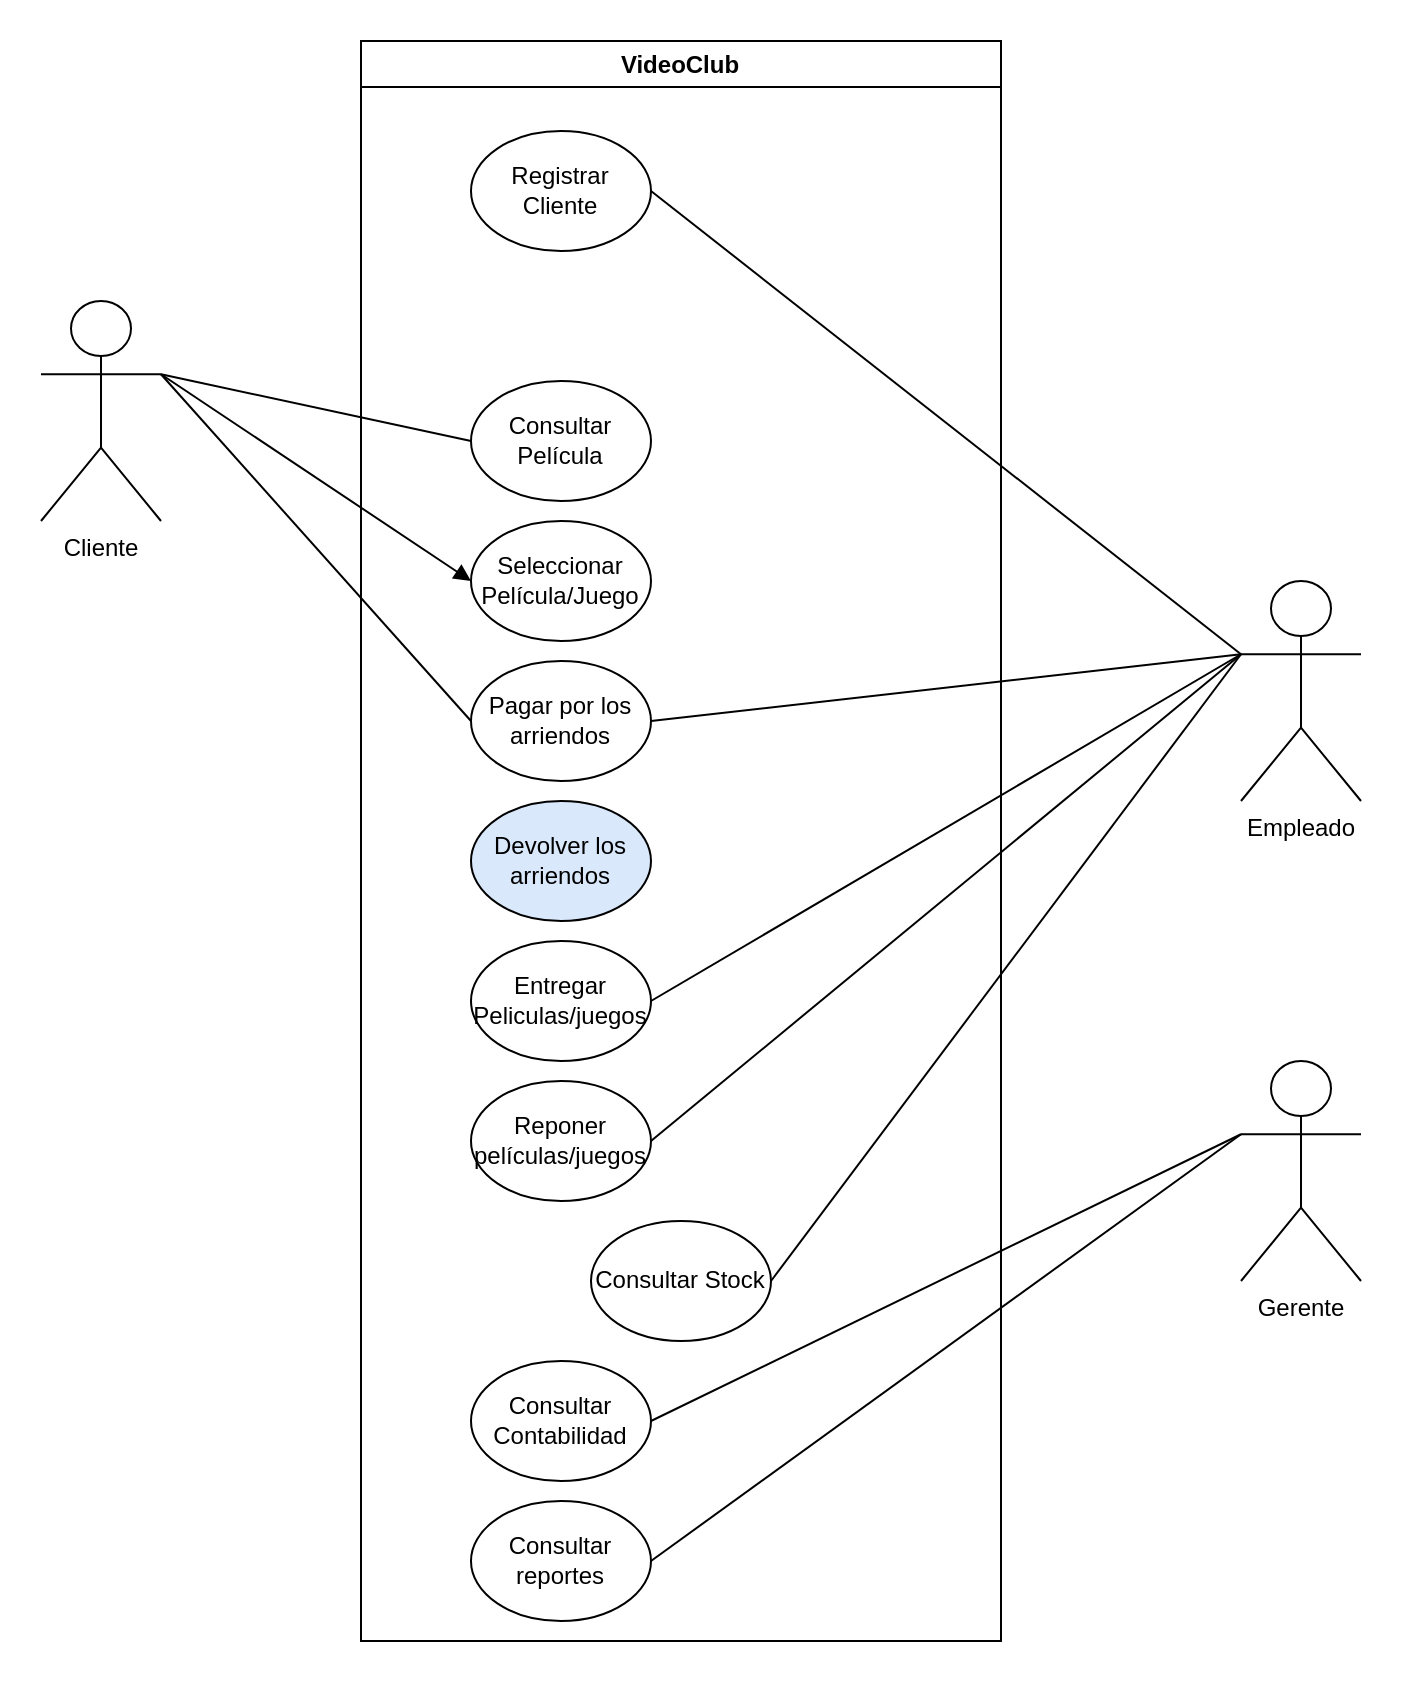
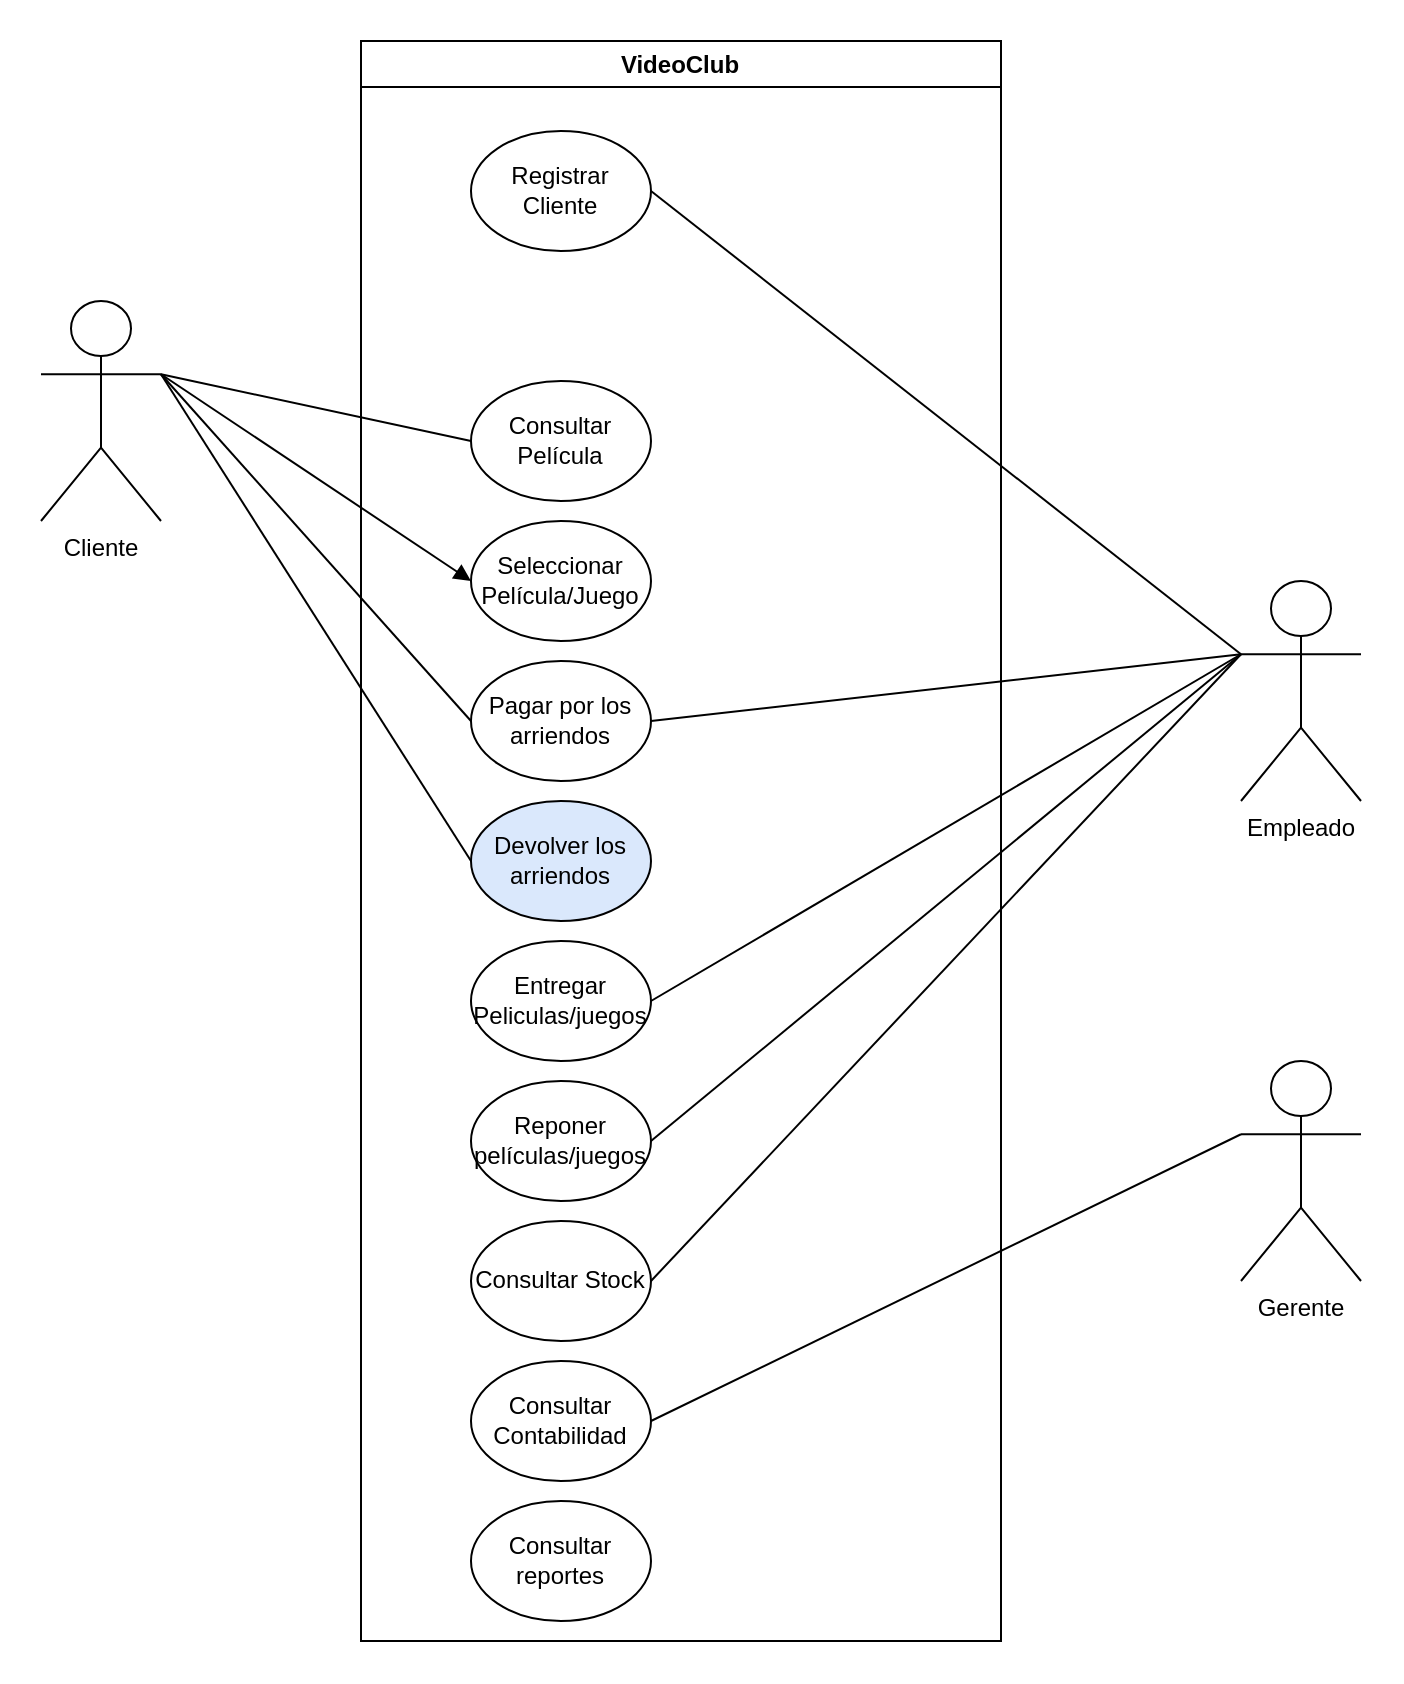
none -> (264, 535)
(681, 1281) -> (561, 1281)
(824, 1436) -> none
